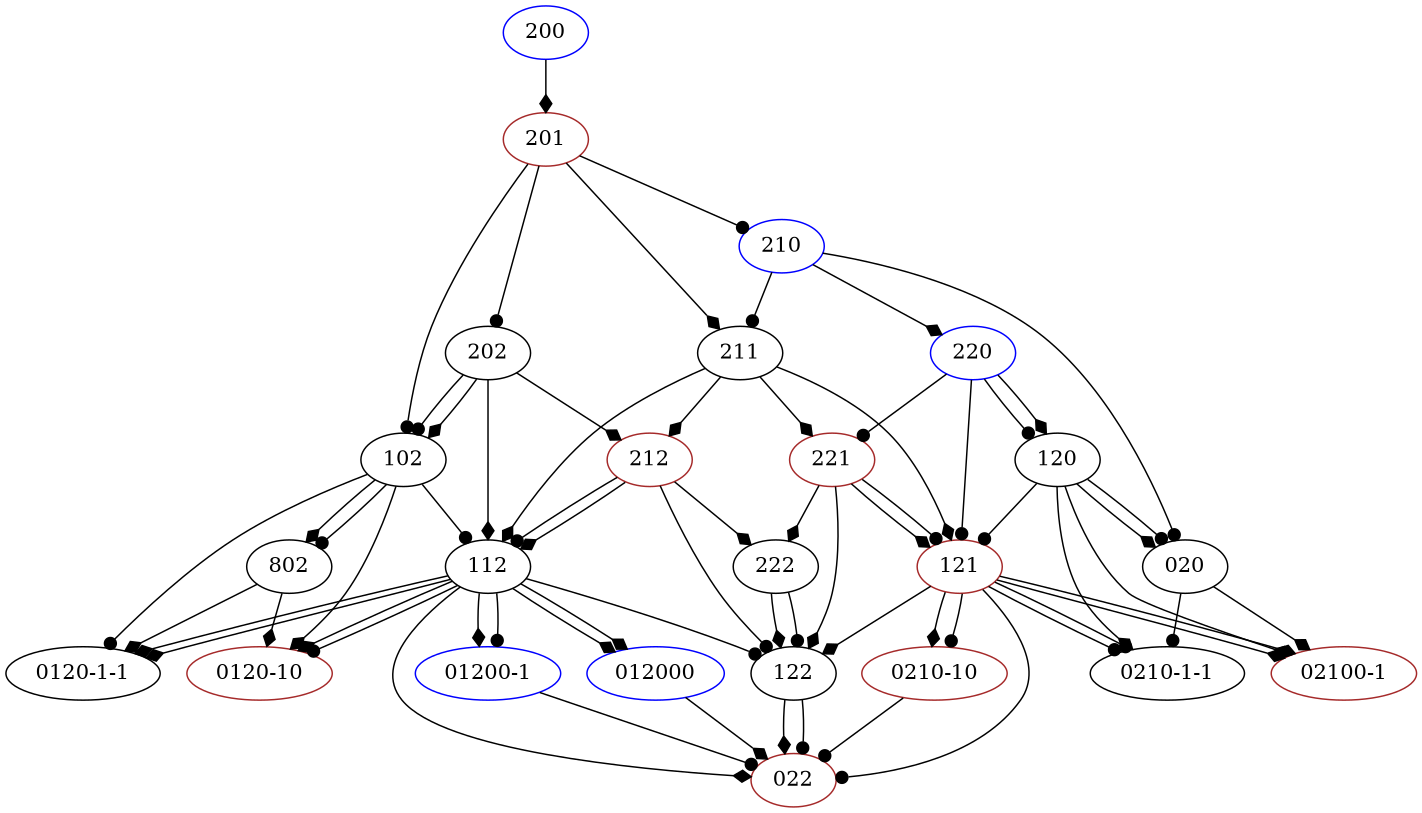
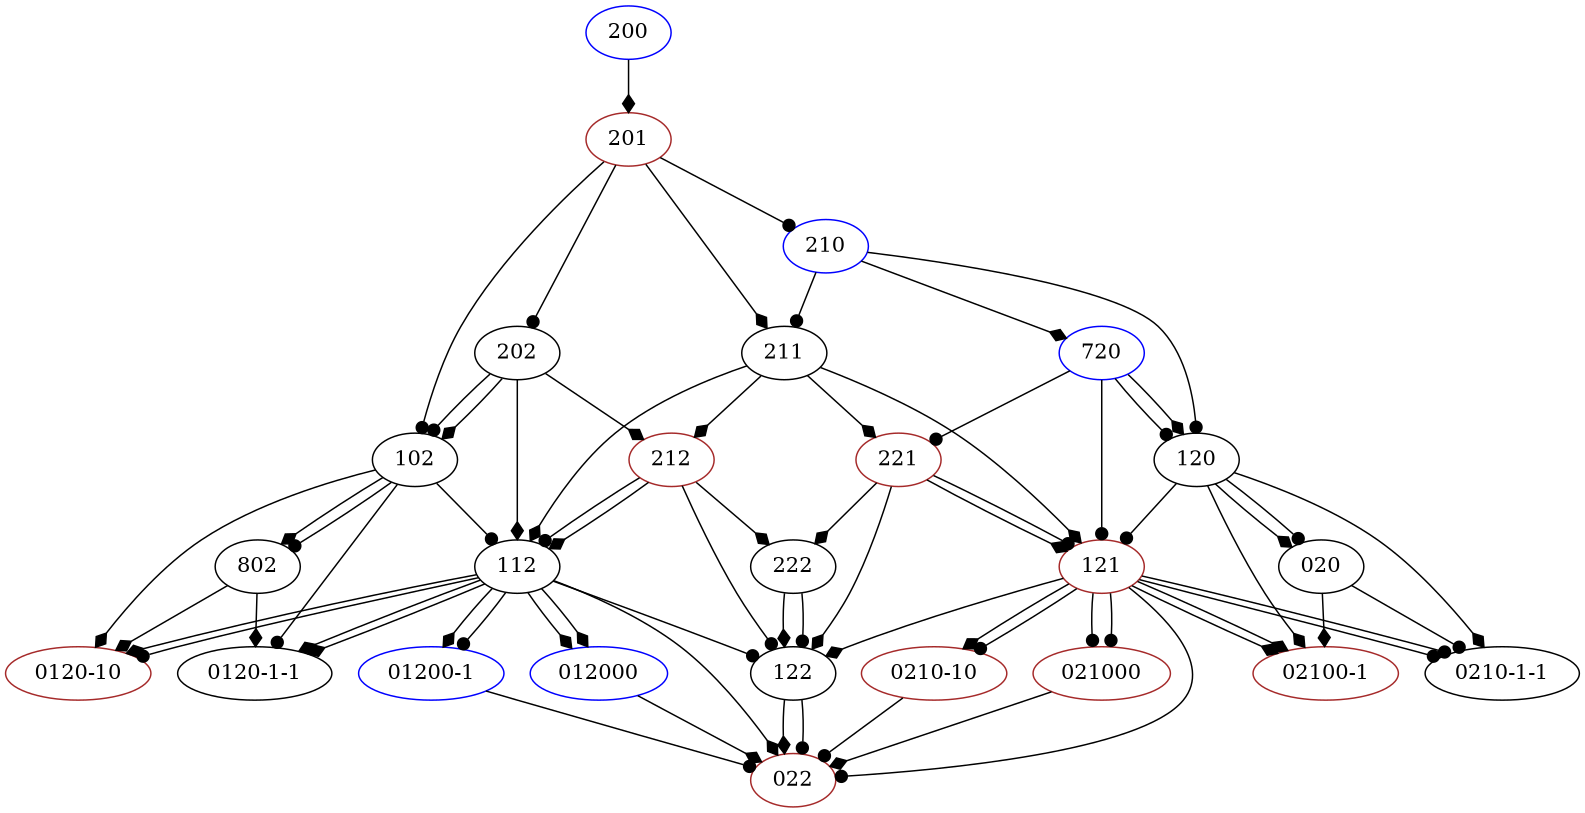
(1041, 336) -> (1067, 288)
(973, 353) -> (1102, 353)
none -> (1102, 673)
